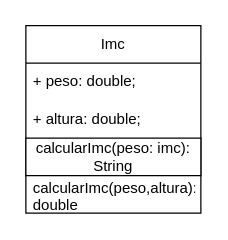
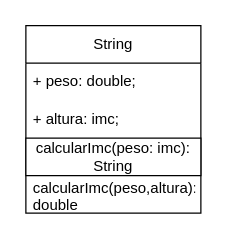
(113, 44) -> (113, 44)
(93, 119) -> (80, 119)
